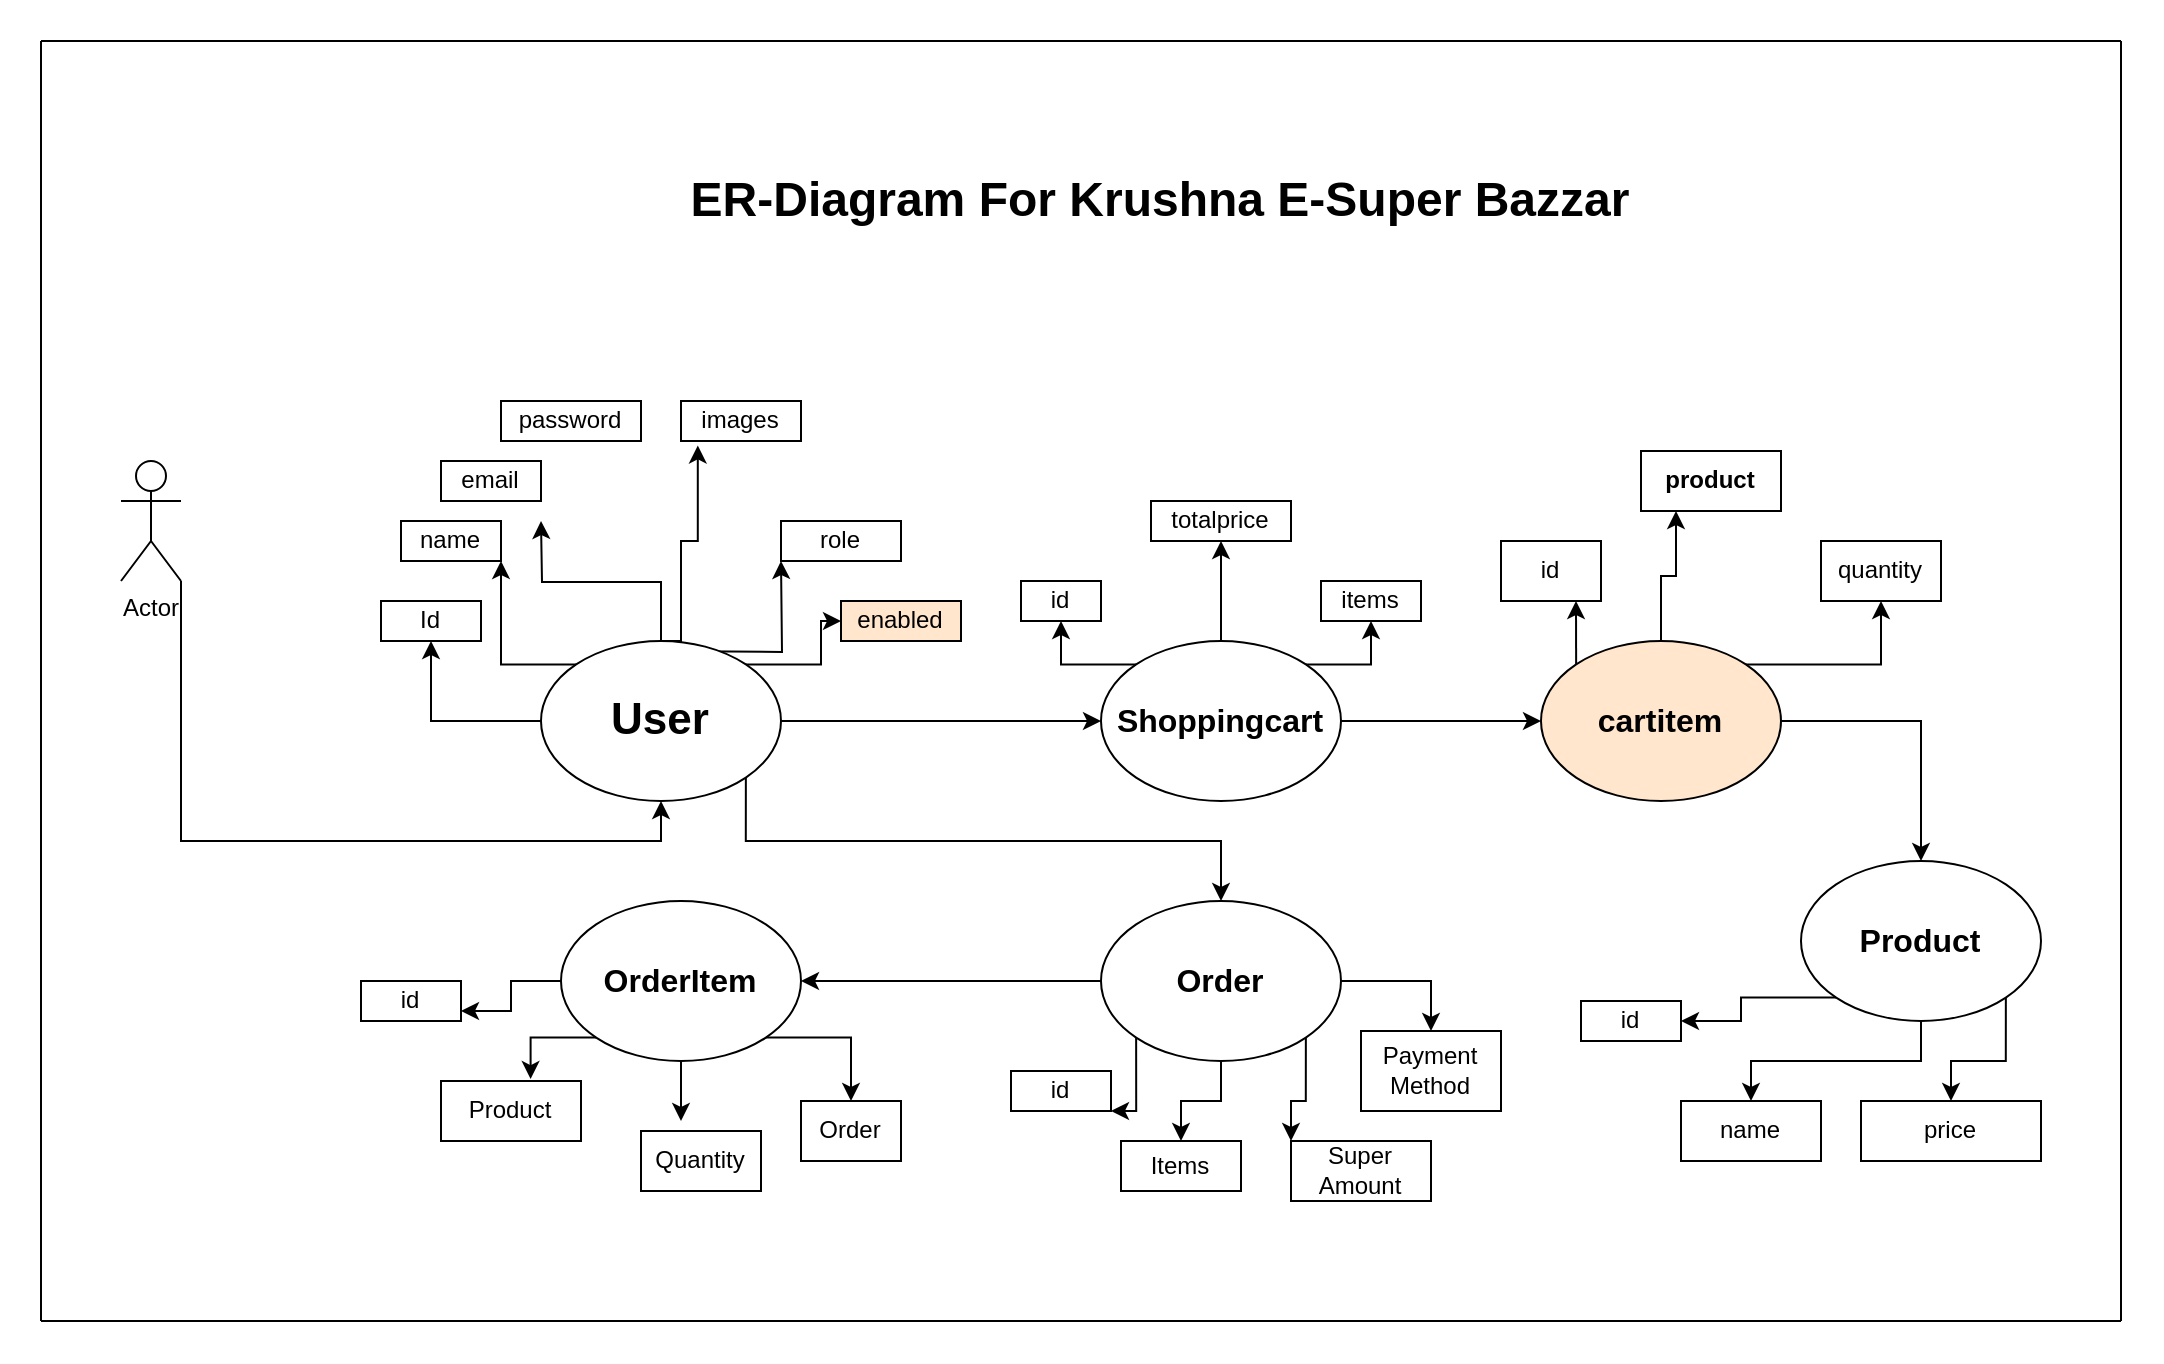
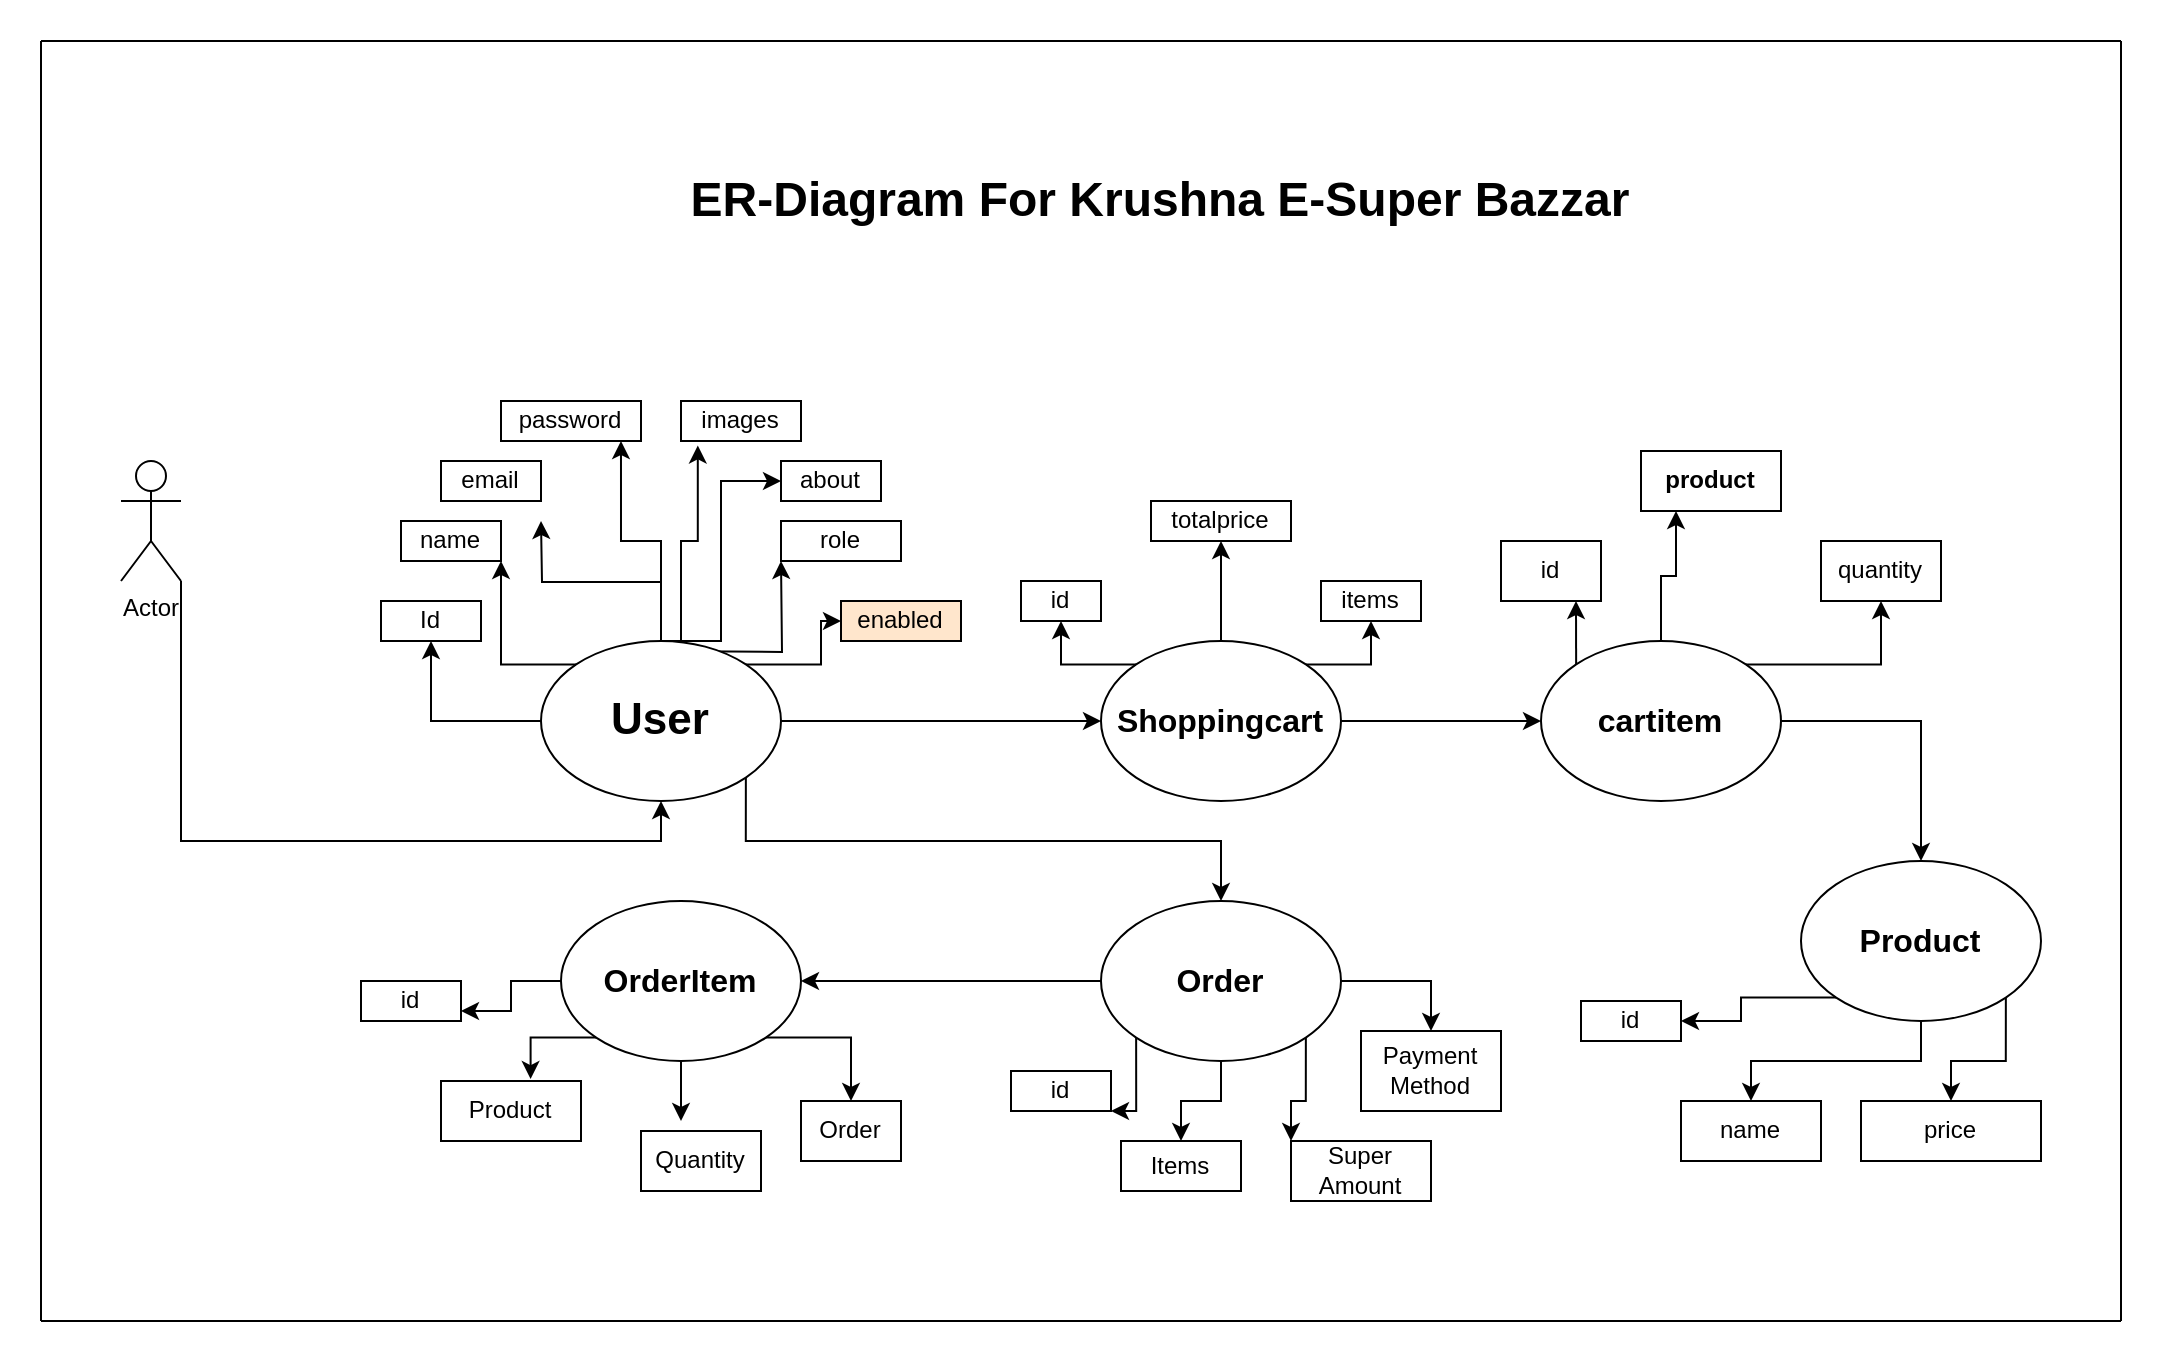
none -> (831, 481)
none -> (621, 536)
none -> (721, 556)
(1661, 721) -> (1661, 721)
